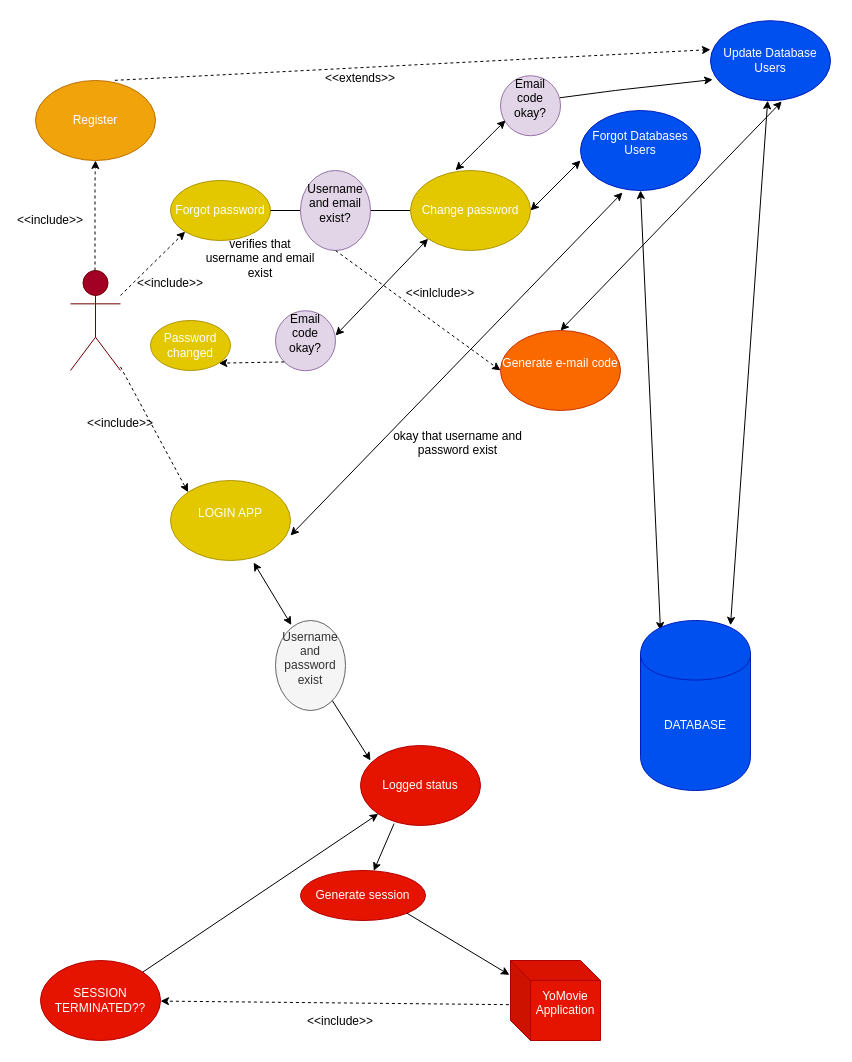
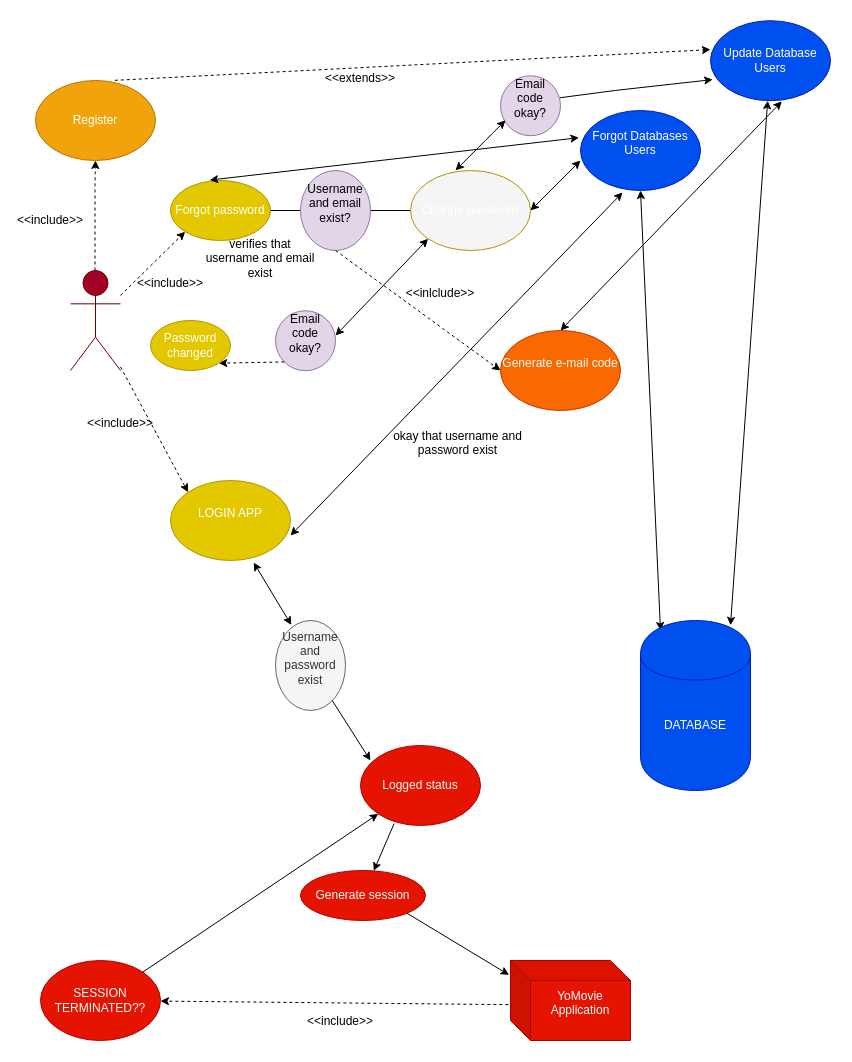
none -> (394, 159)
(471, 211) -> (471, 211)
(556, 1001) -> (571, 1001)
